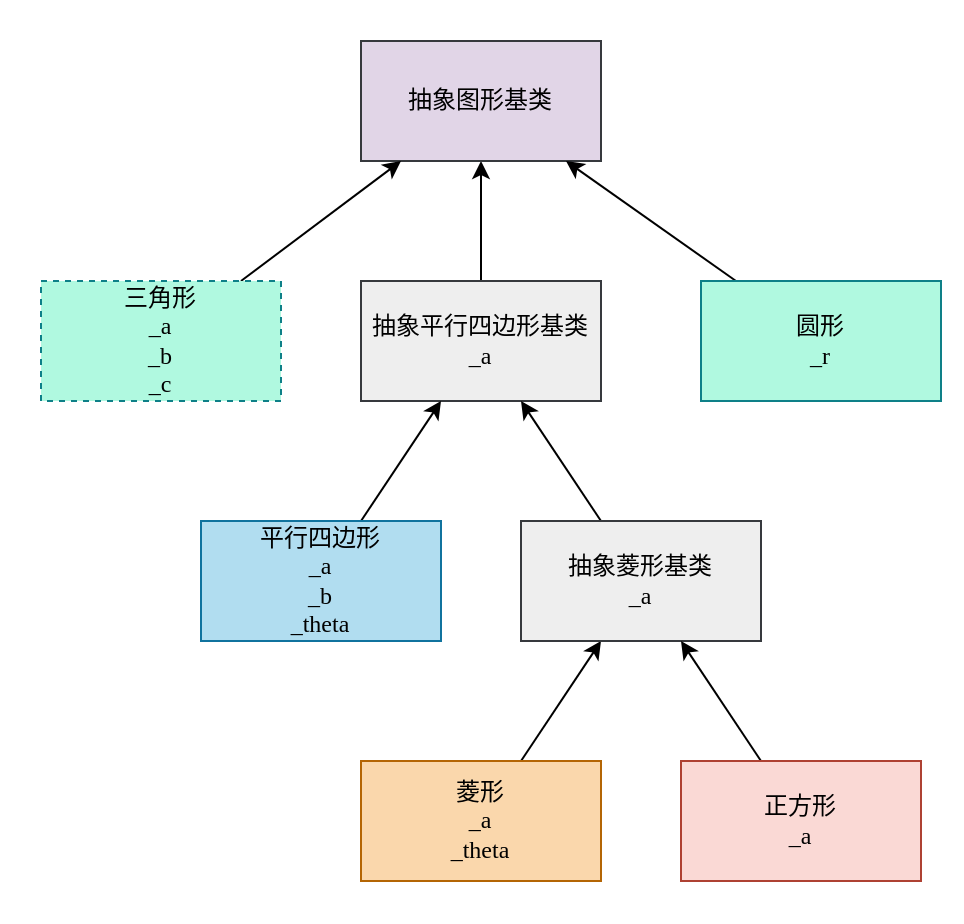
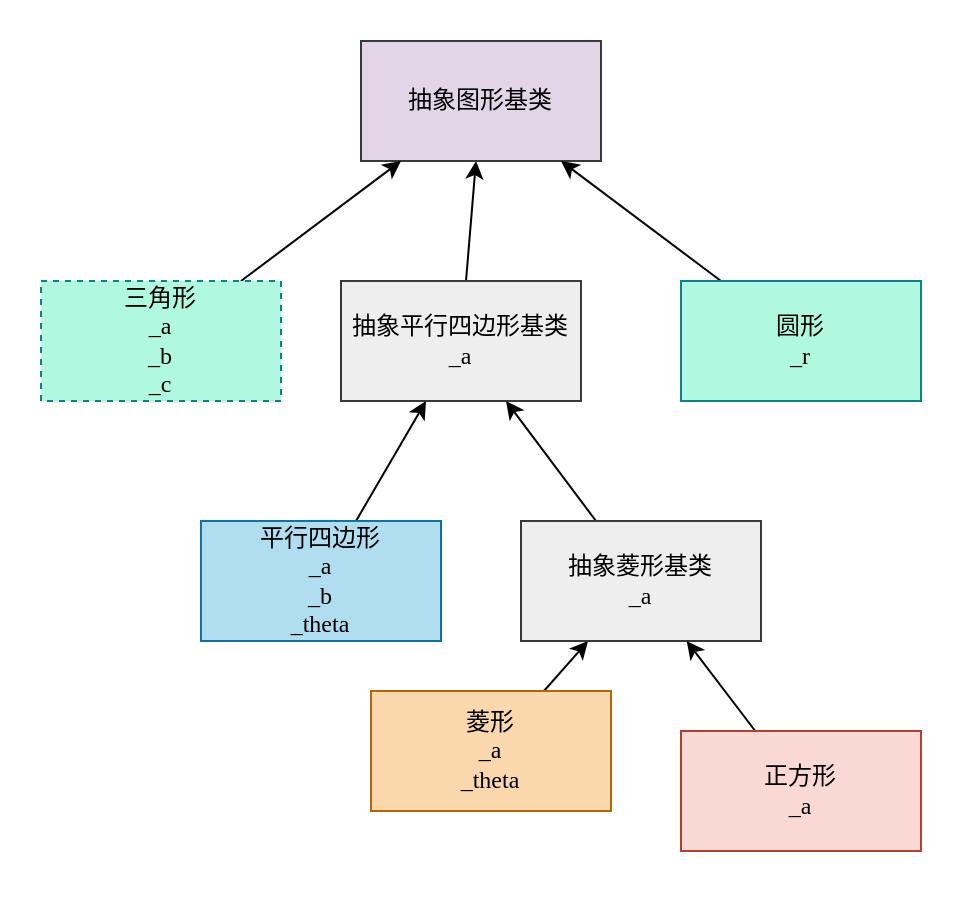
(481, 341) -> (461, 341)
(821, 341) -> (801, 341)
(481, 821) -> (491, 751)
(801, 821) -> (801, 791)
